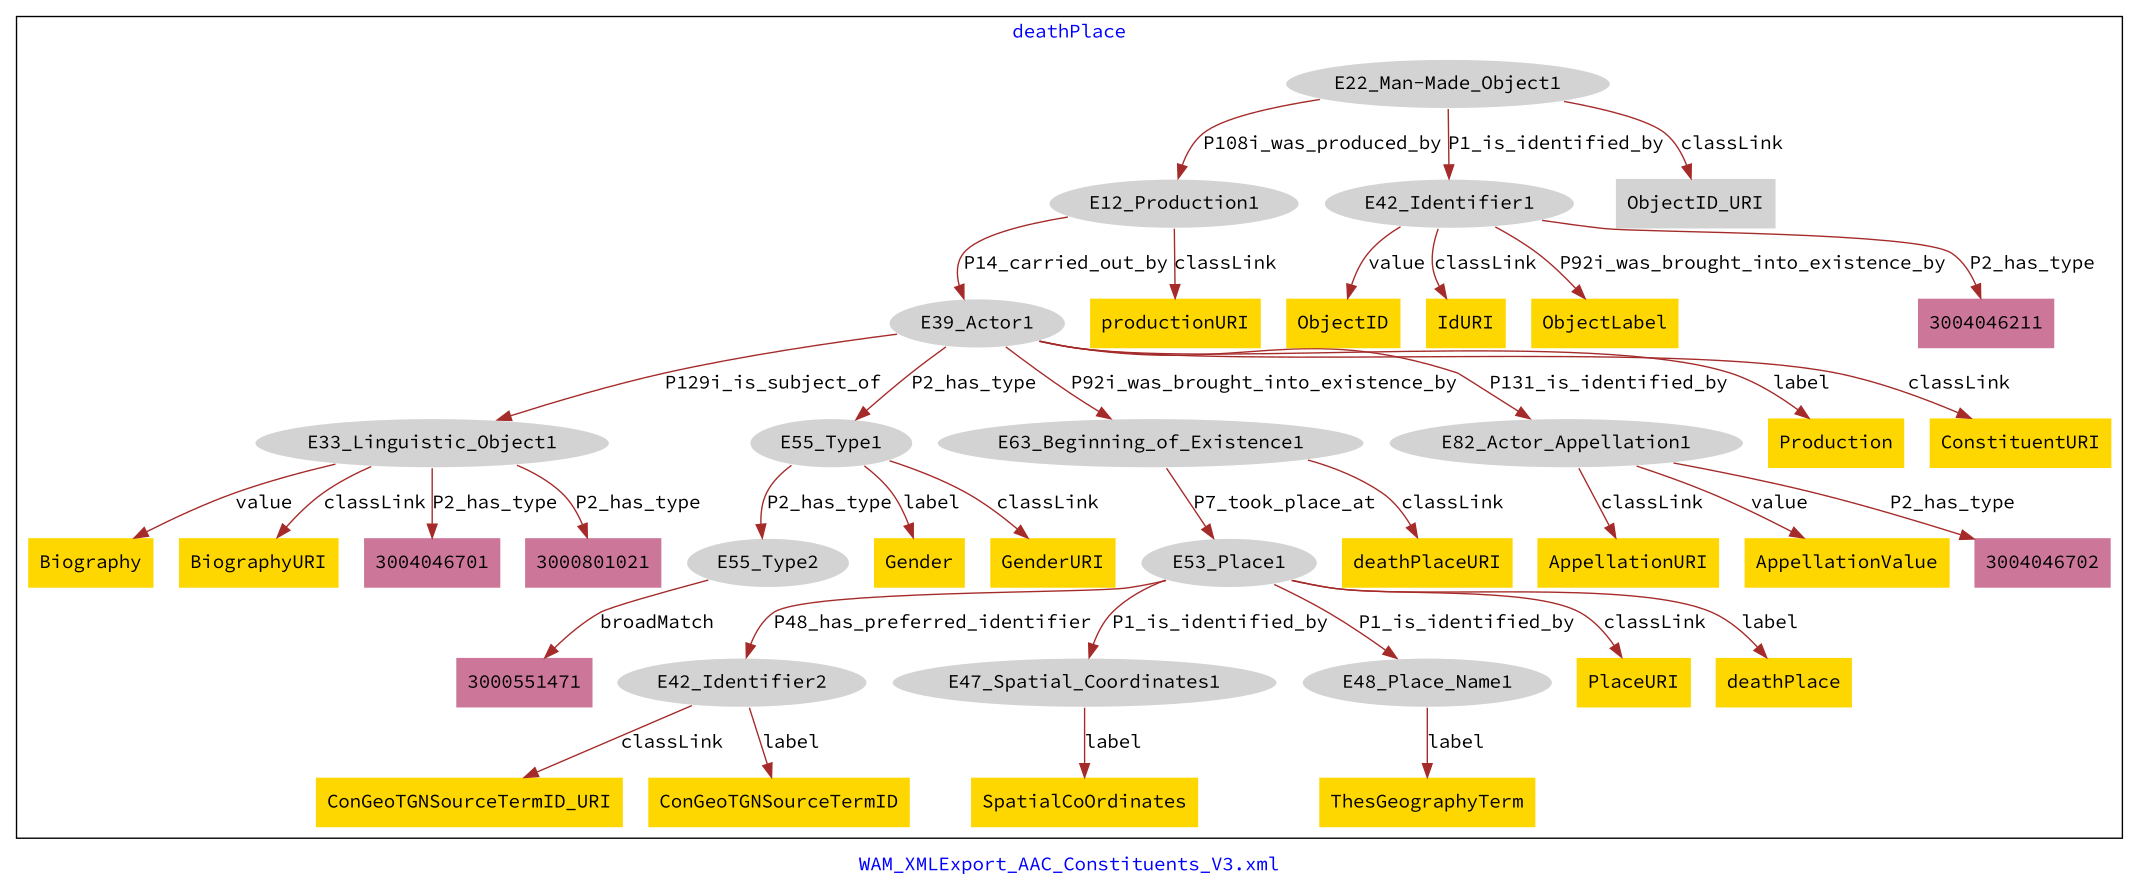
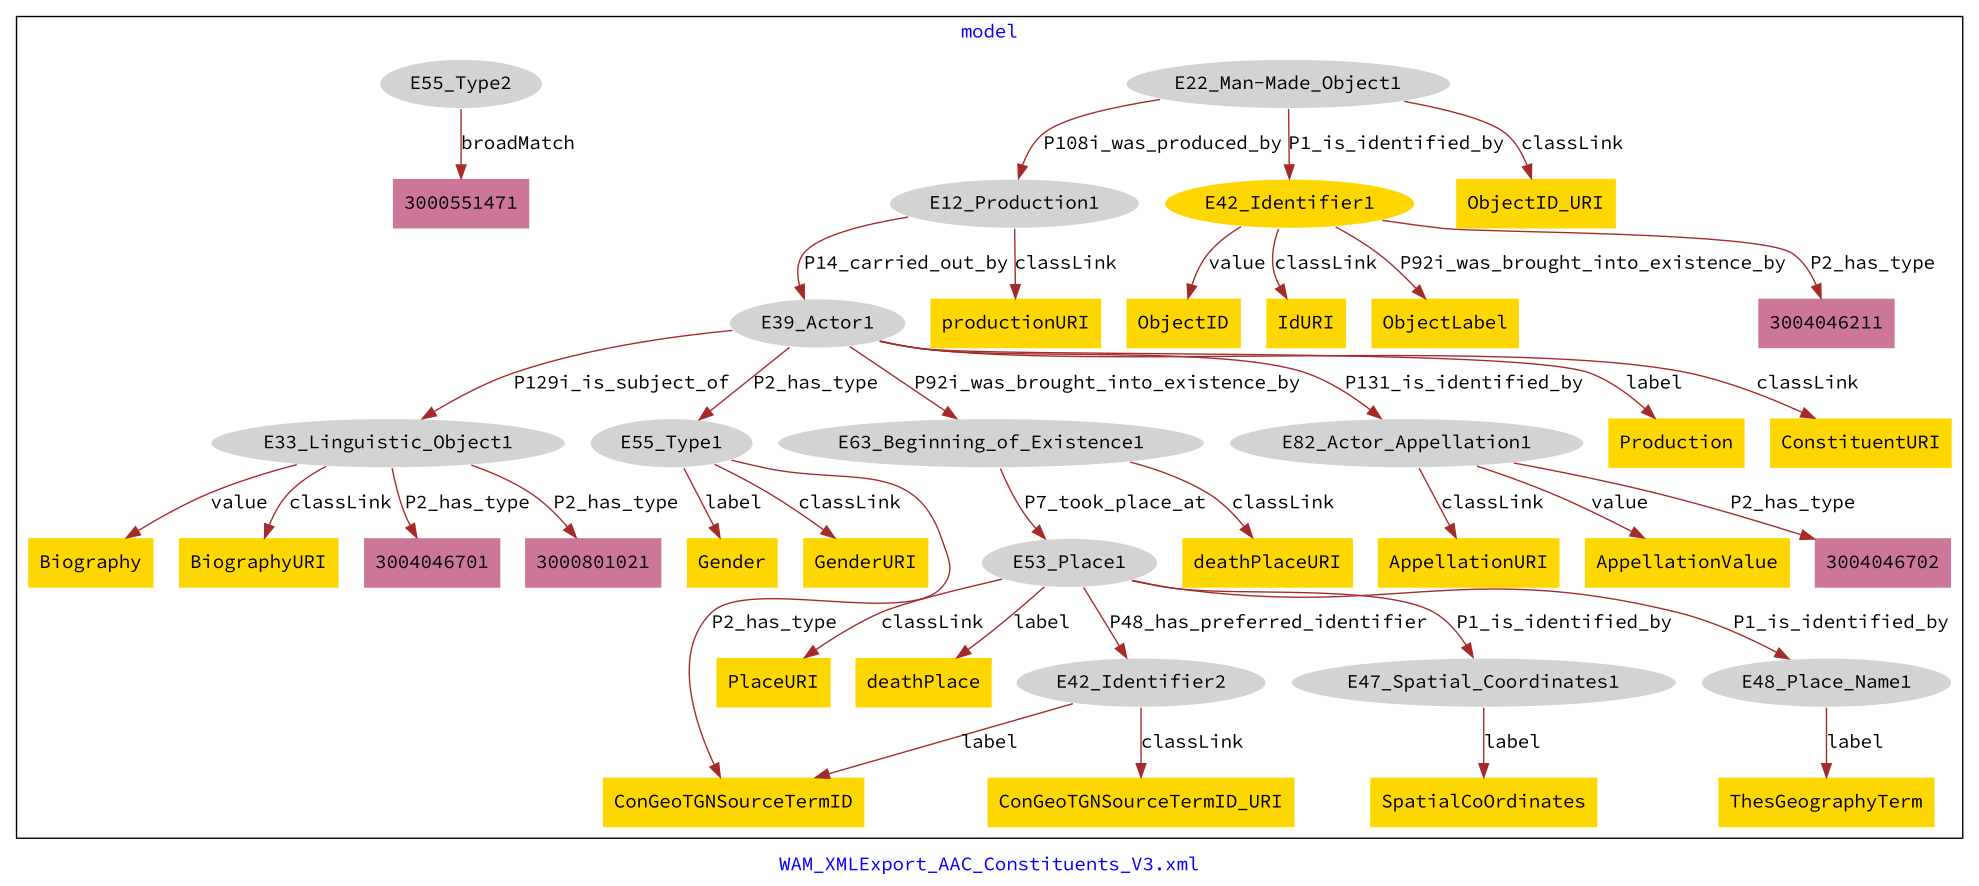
(1069, 32) -> (990, 32)
(1449, 204) -> (1290, 204)
(1696, 204) -> (1536, 204)
(768, 491) -> (875, 603)
